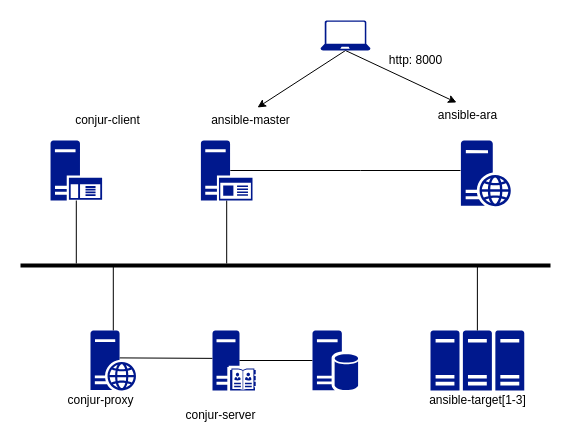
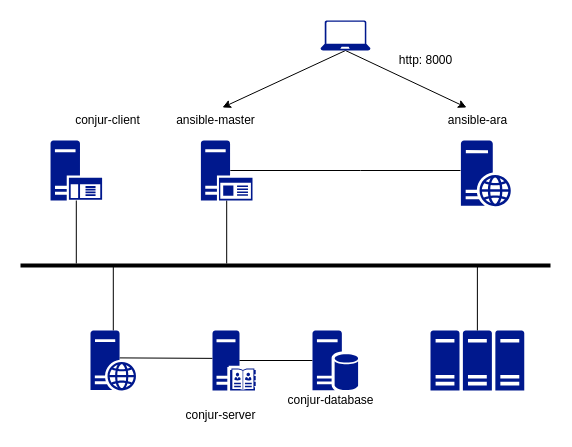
(416, 61) -> (426, 61)
(468, 116) -> (478, 121)
(251, 121) -> (216, 121)
(101, 401) -> none
none -> (331, 401)
(477, 401) -> none
